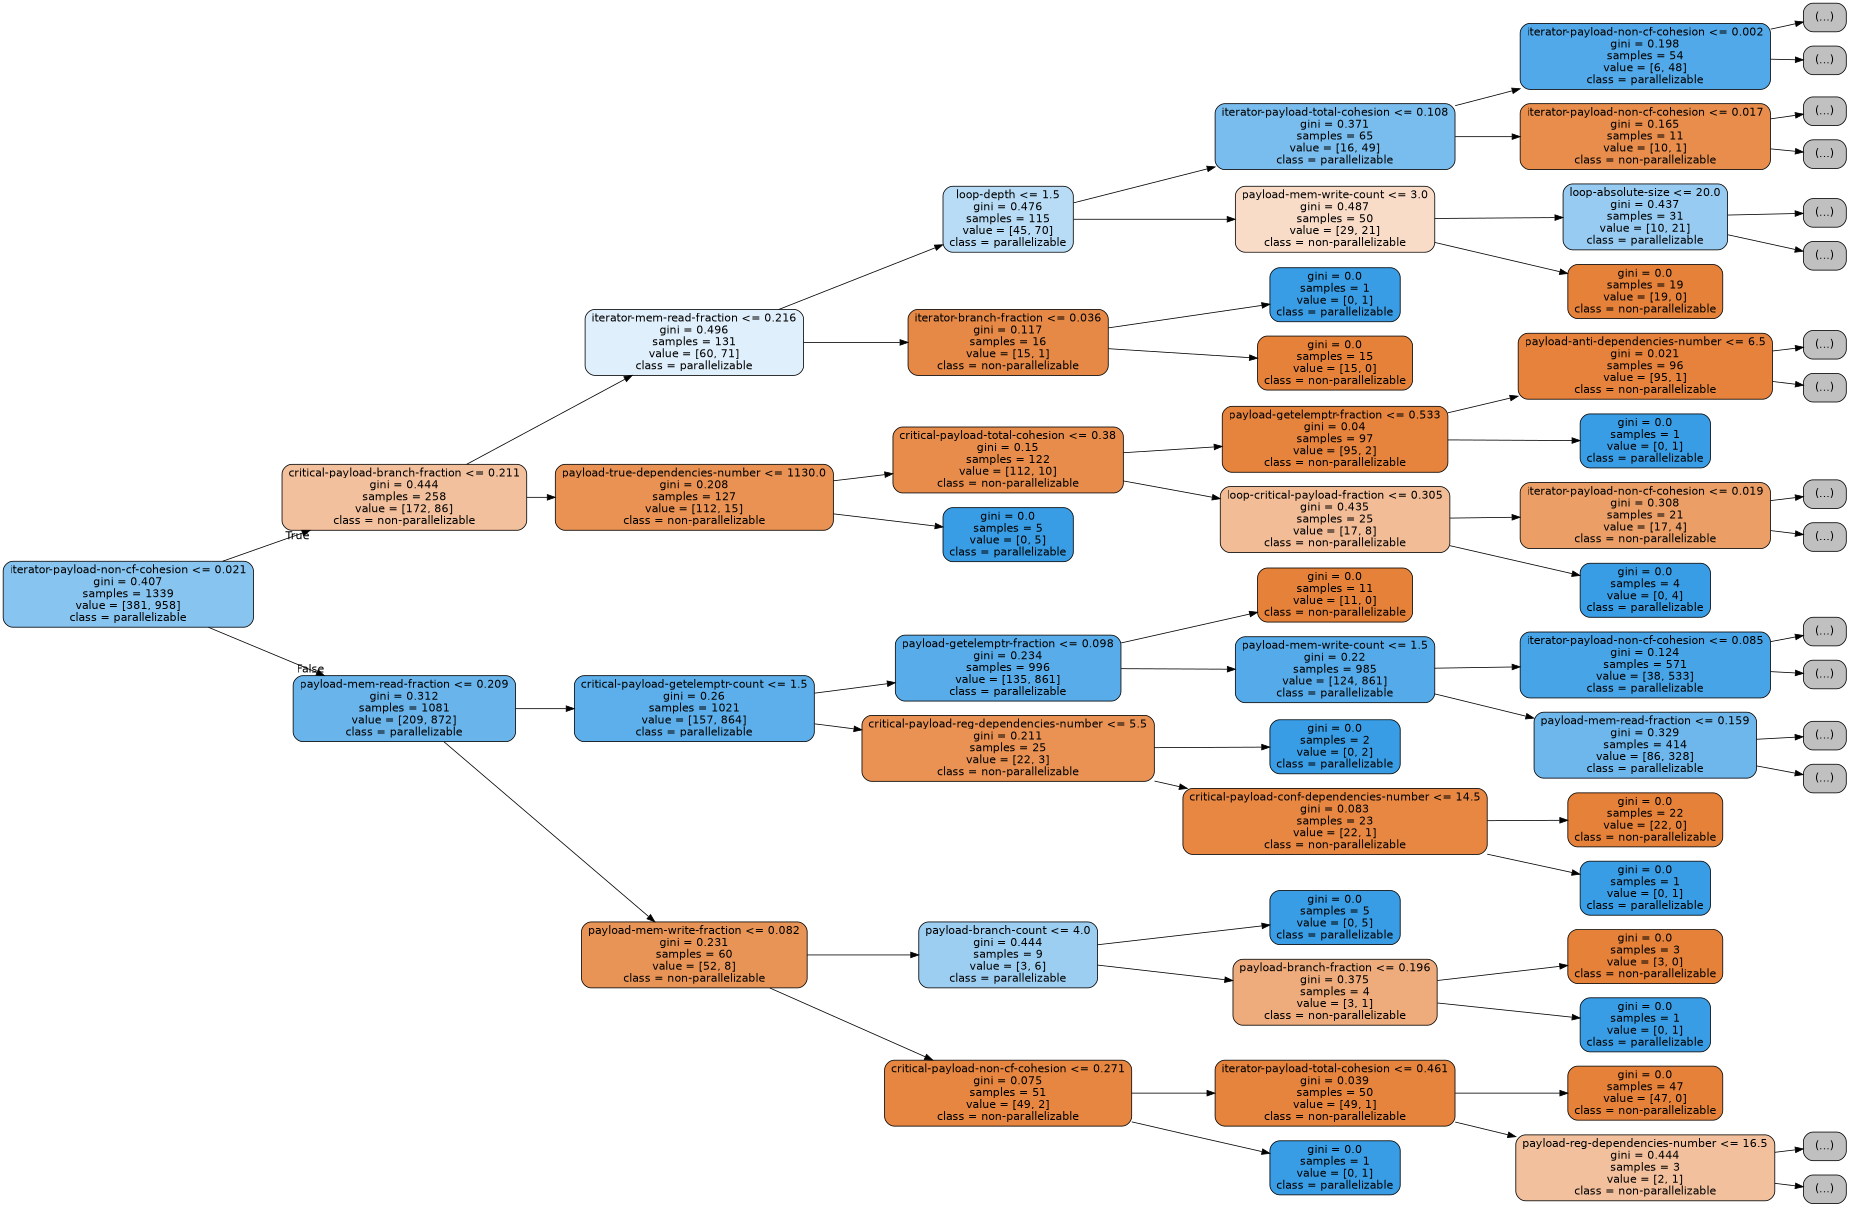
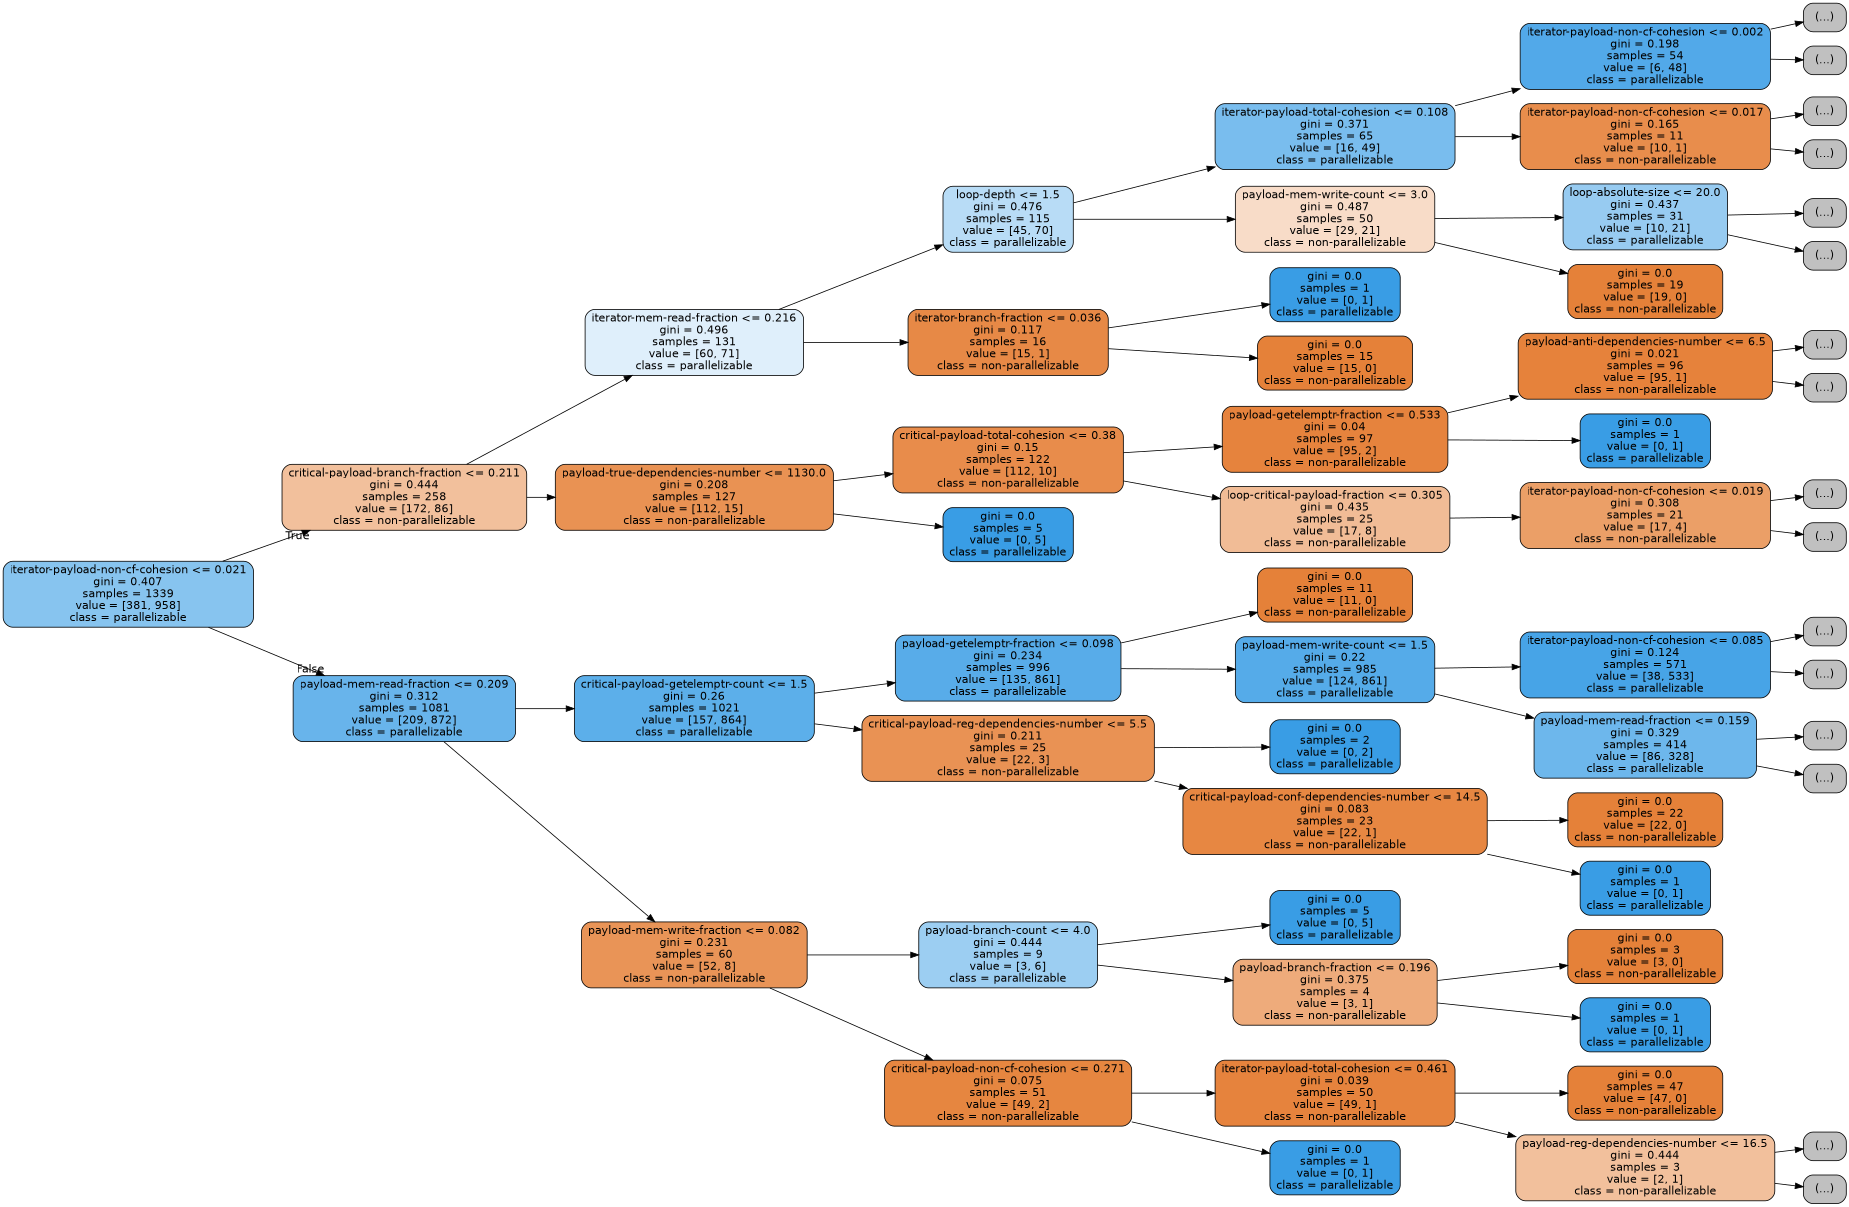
(1645, 590) -> none
